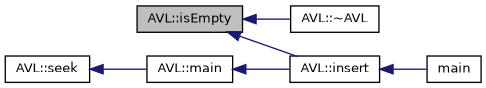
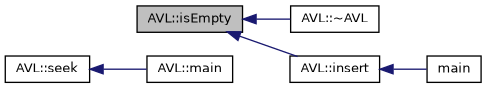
(268, 69) -> none
